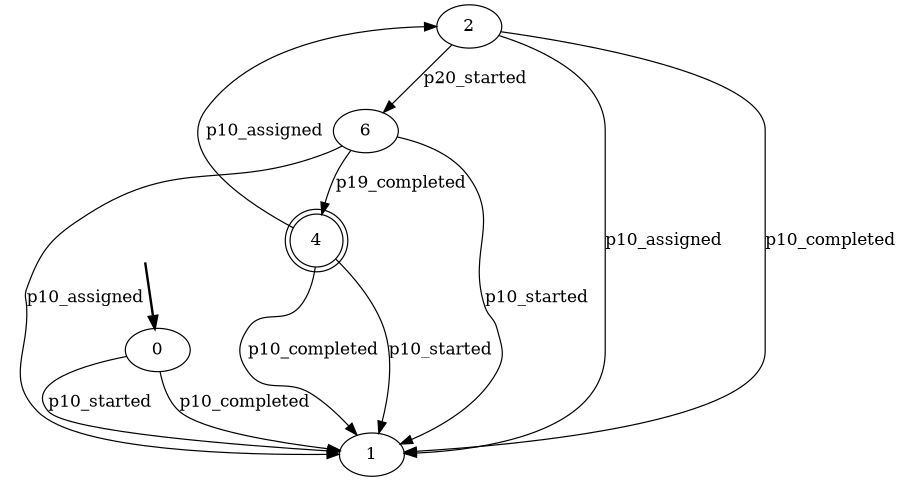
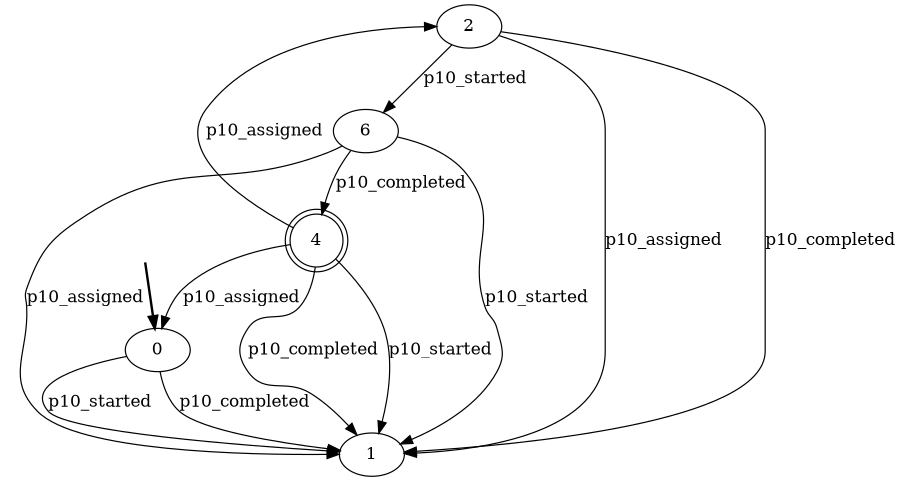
(475, 79) -> (475, 79)
(401, 183) -> (401, 183)
none -> (218, 266)
